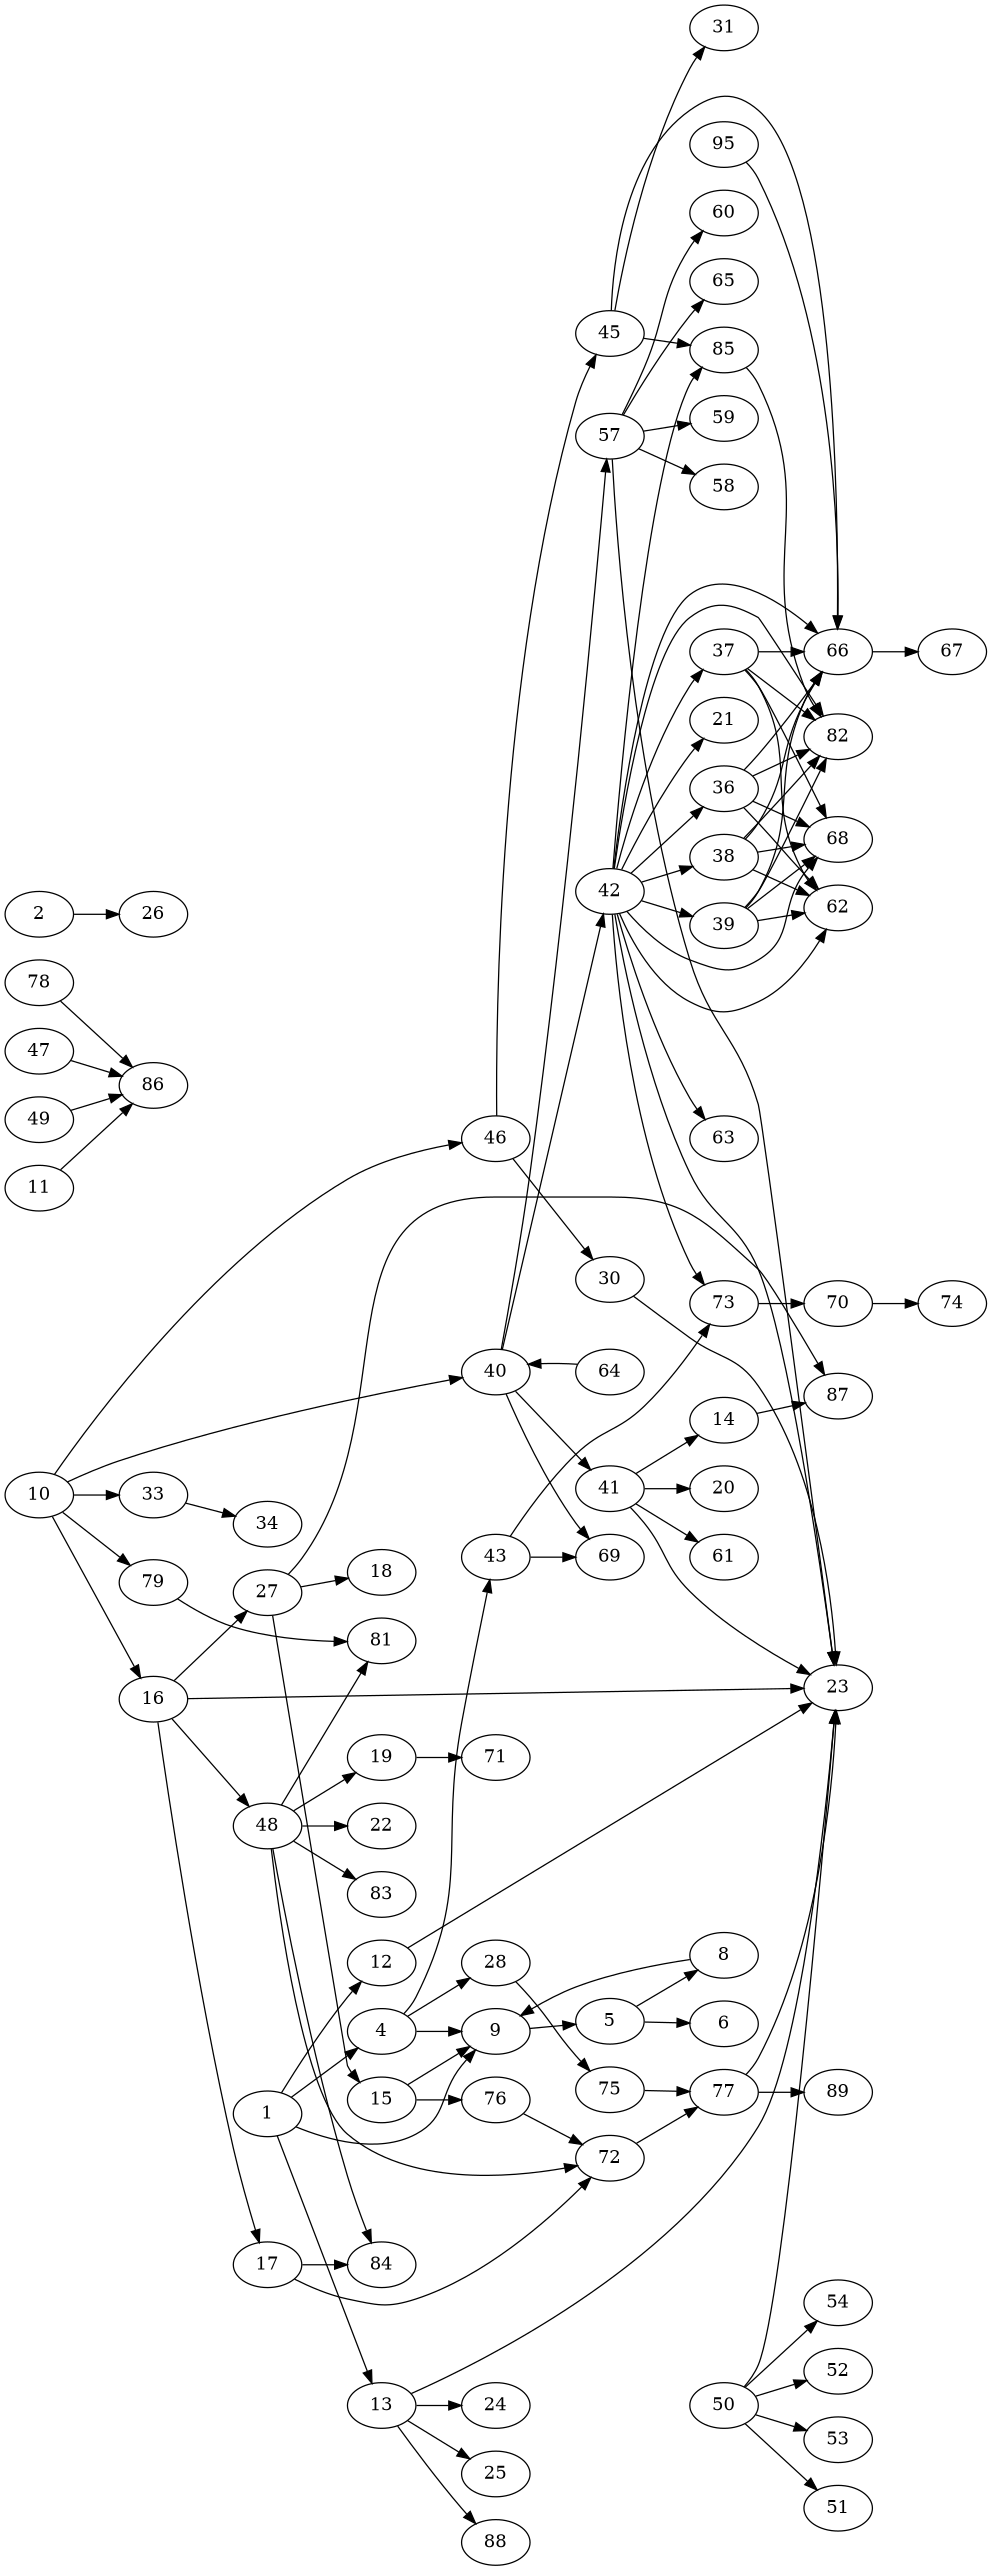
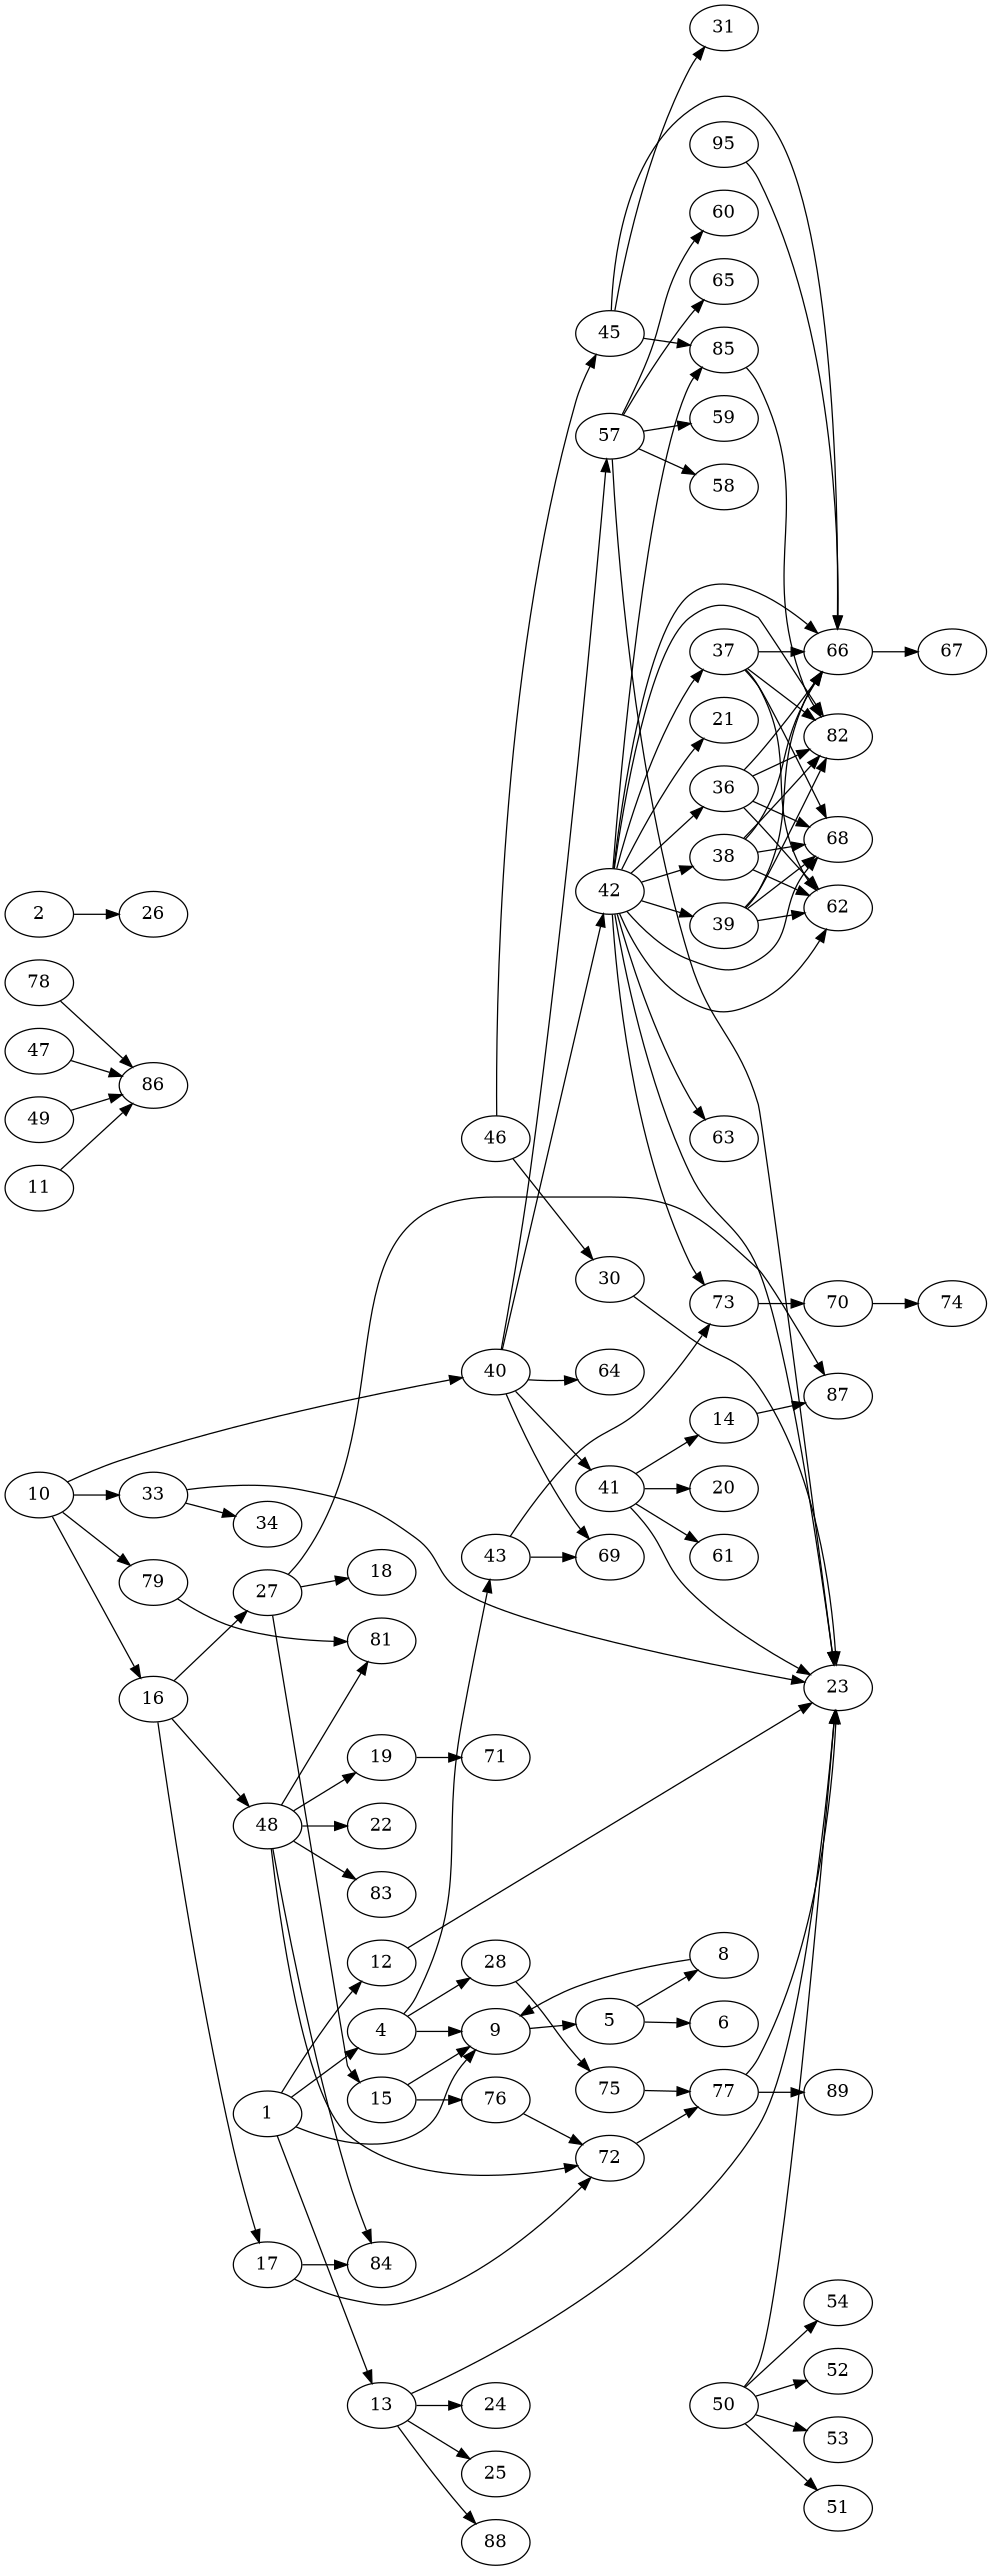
(225, 1275) -> none
(559, 1364) -> (546, 1381)
(489, 1694) -> (476, 1598)
